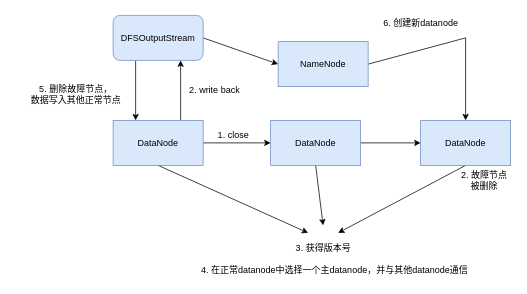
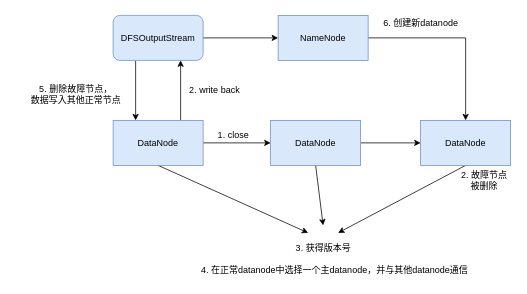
(323, 64) -> (323, 38)
